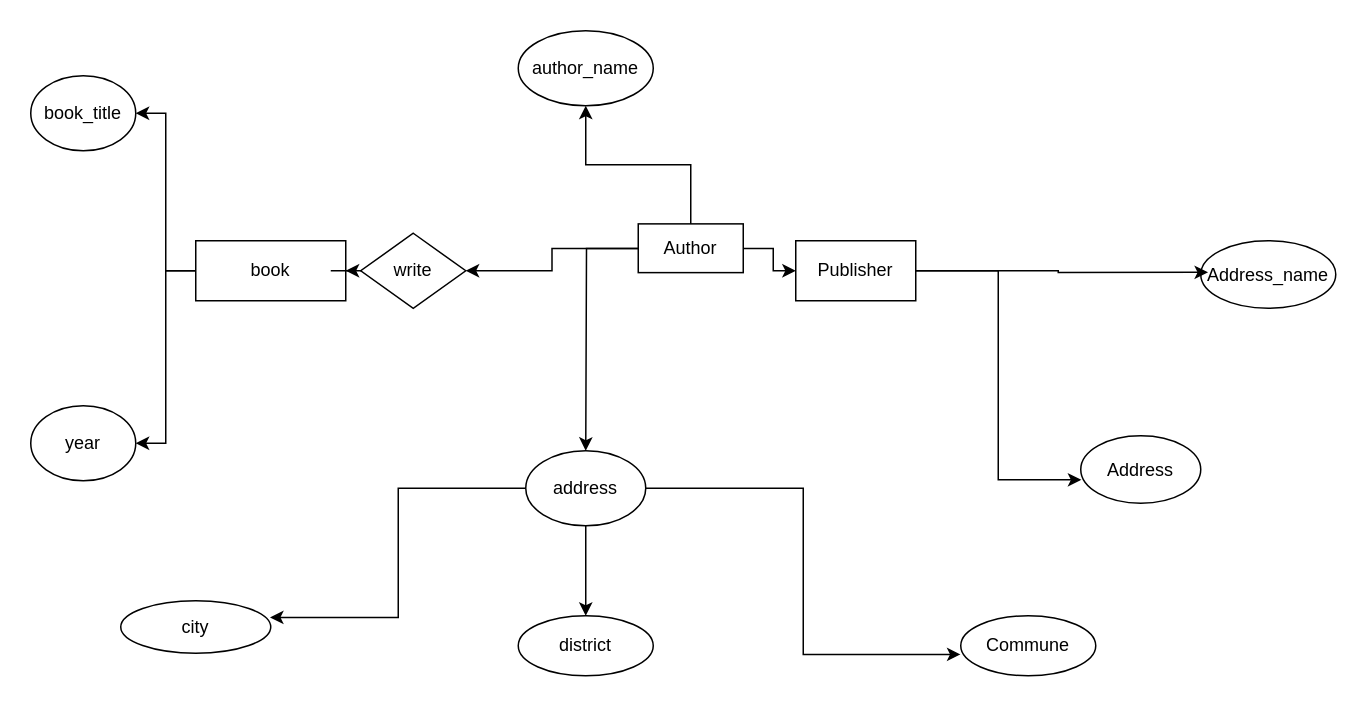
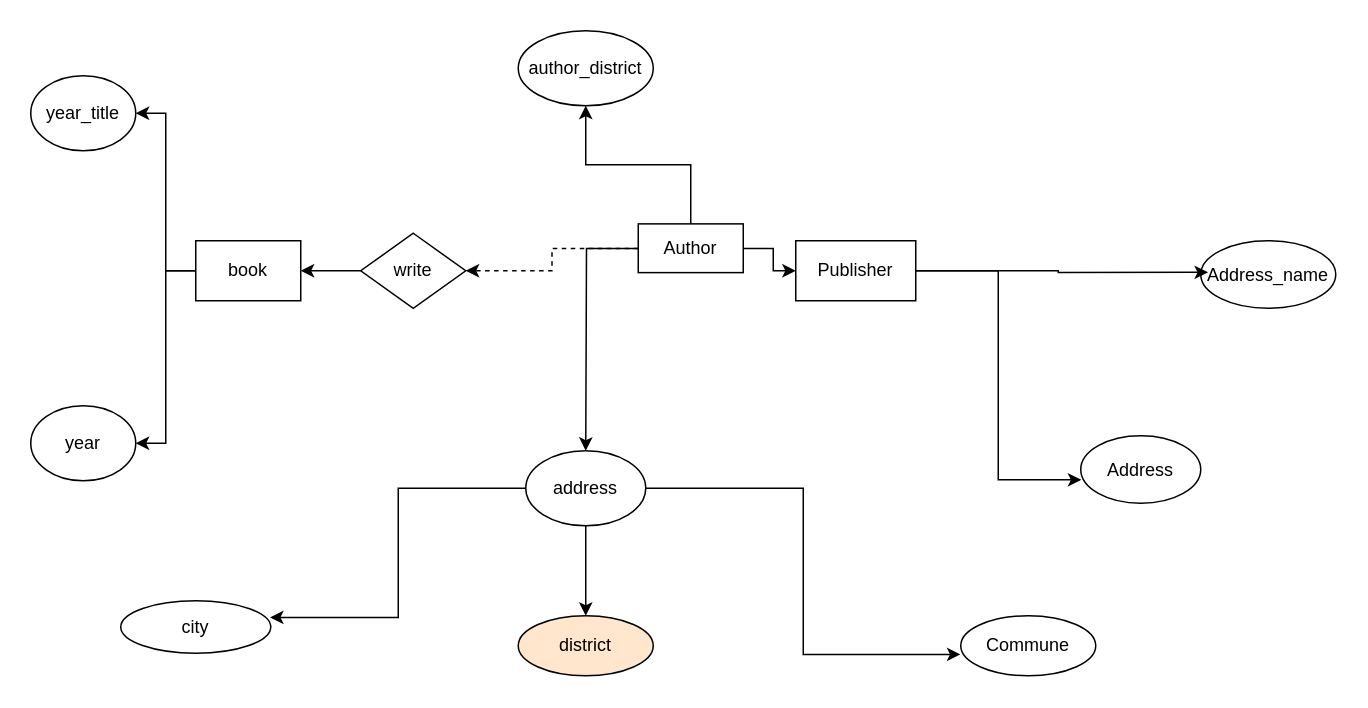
(586, 68) -> (586, 68)
(83, 113) -> (83, 113)
(271, 271) -> (248, 271)
(543, 271) -> (543, 271)
(586, 646) -> (586, 646)
